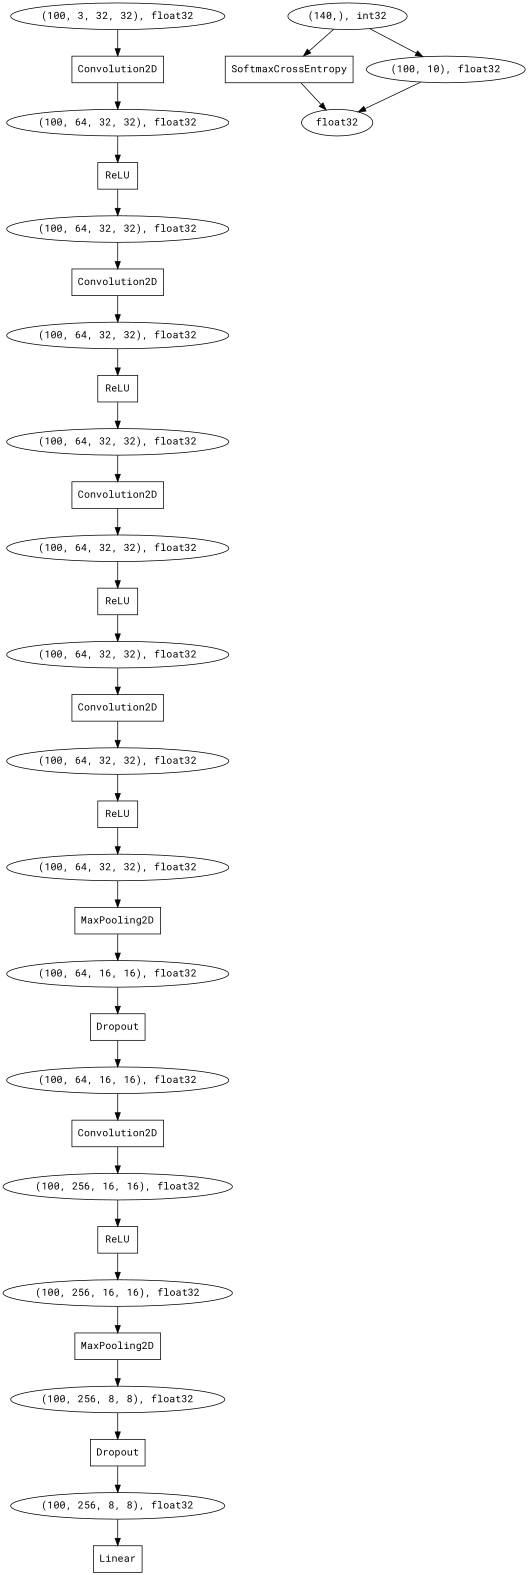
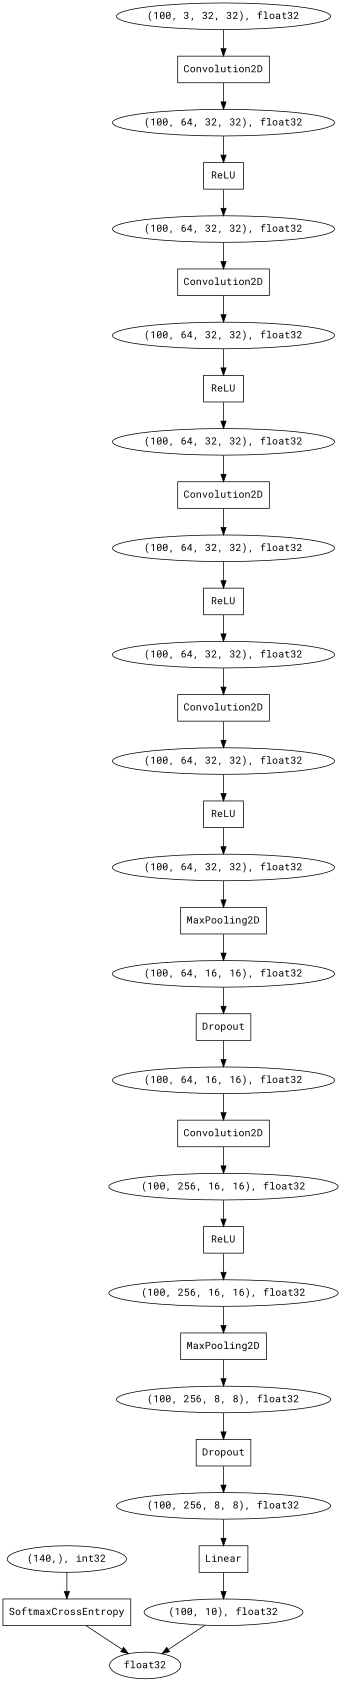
(393, 41) -> (224, 1582)
